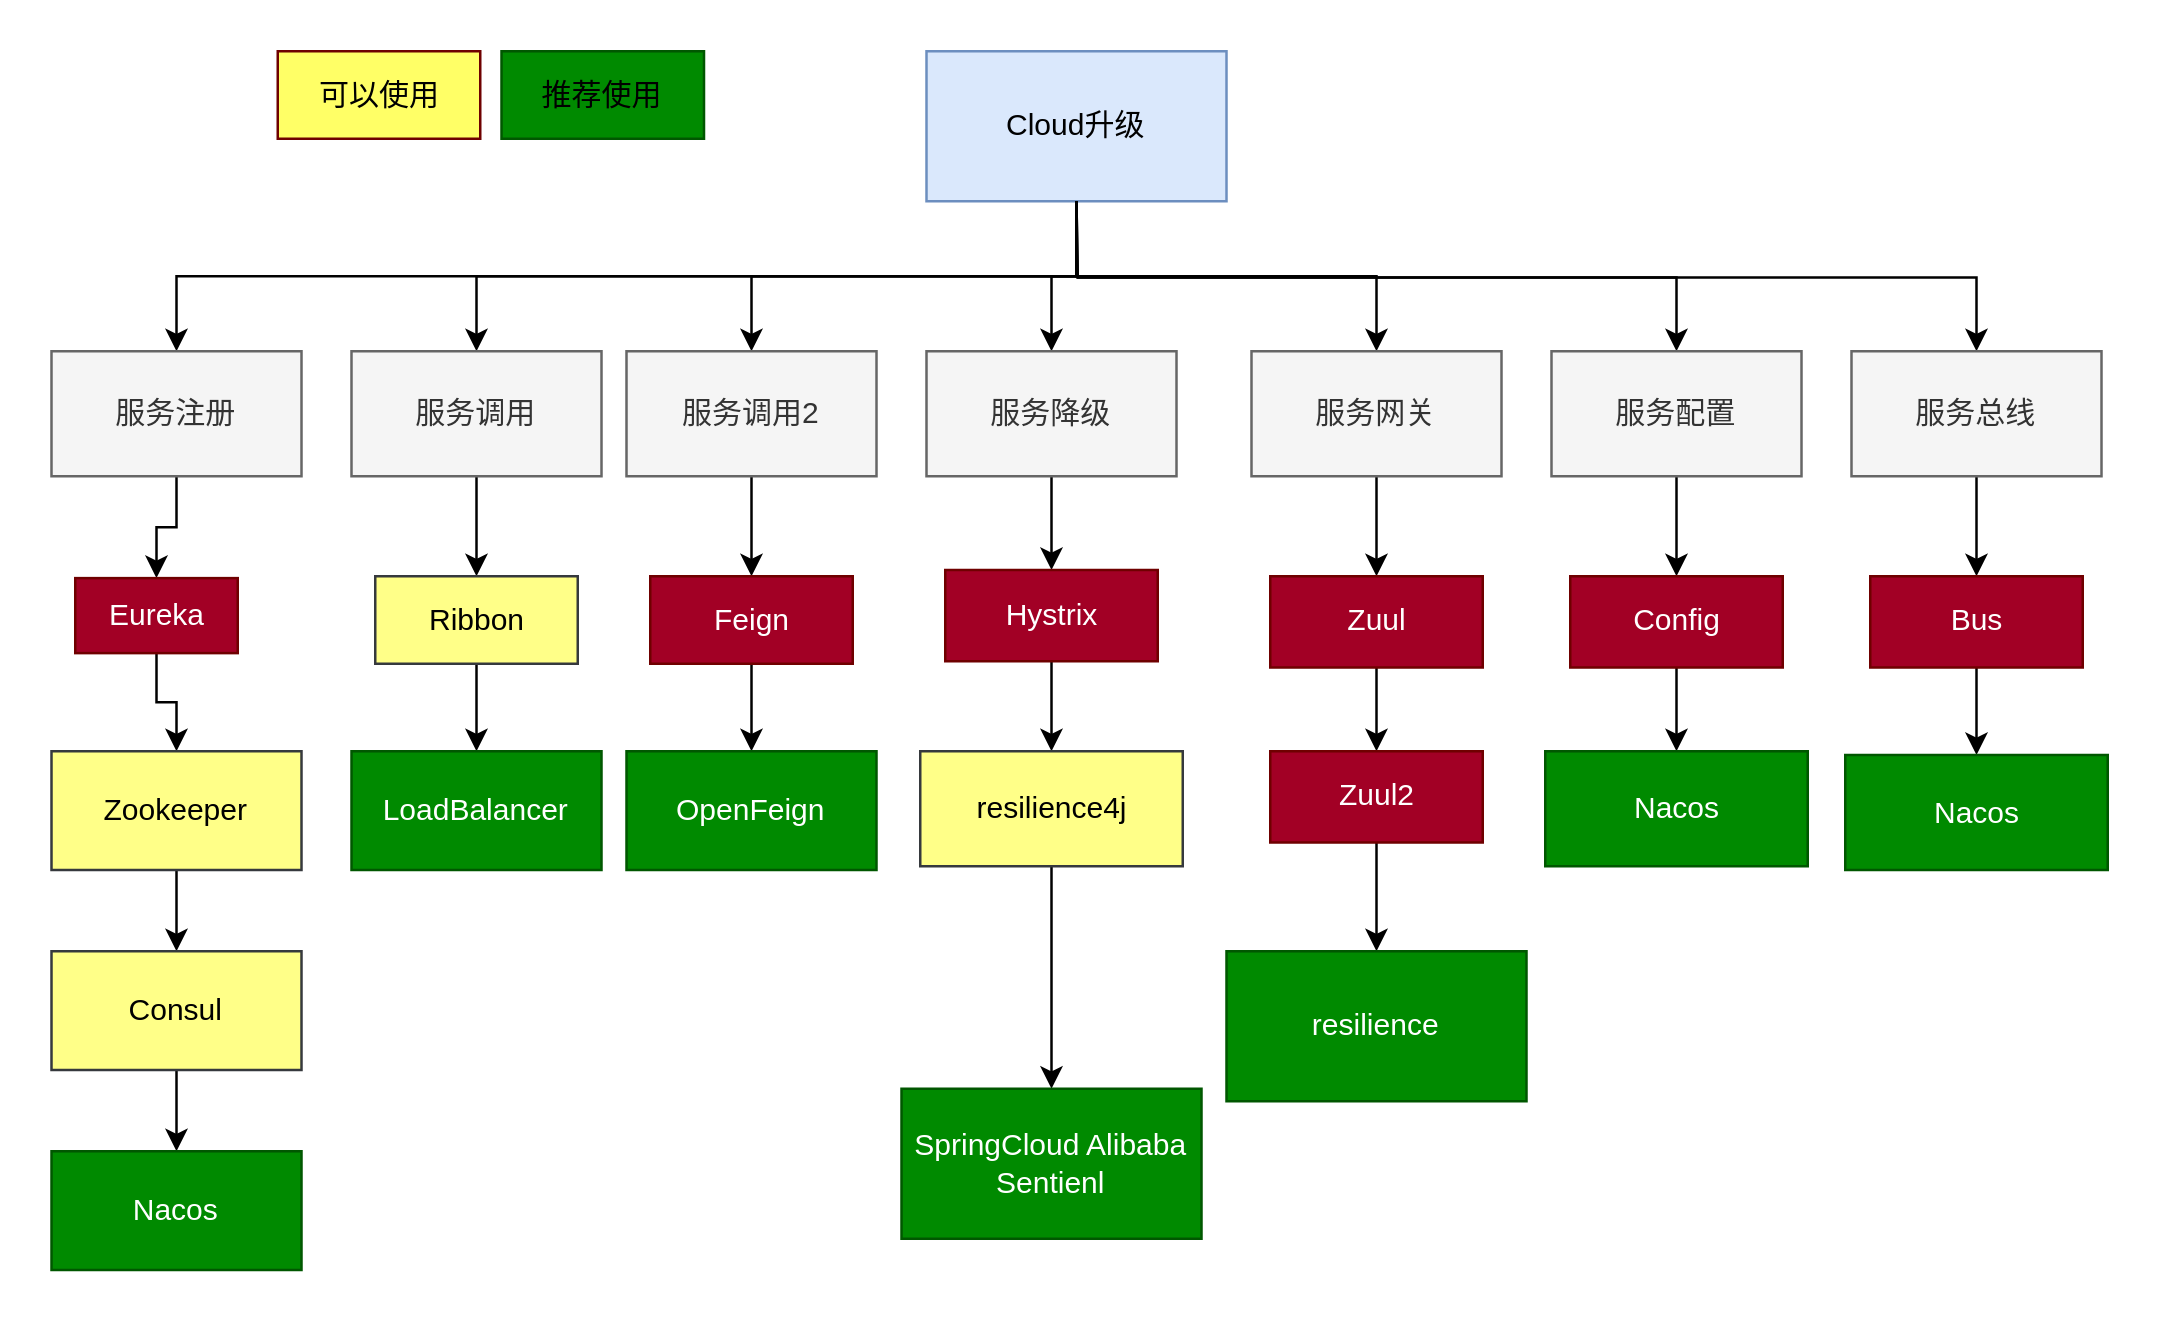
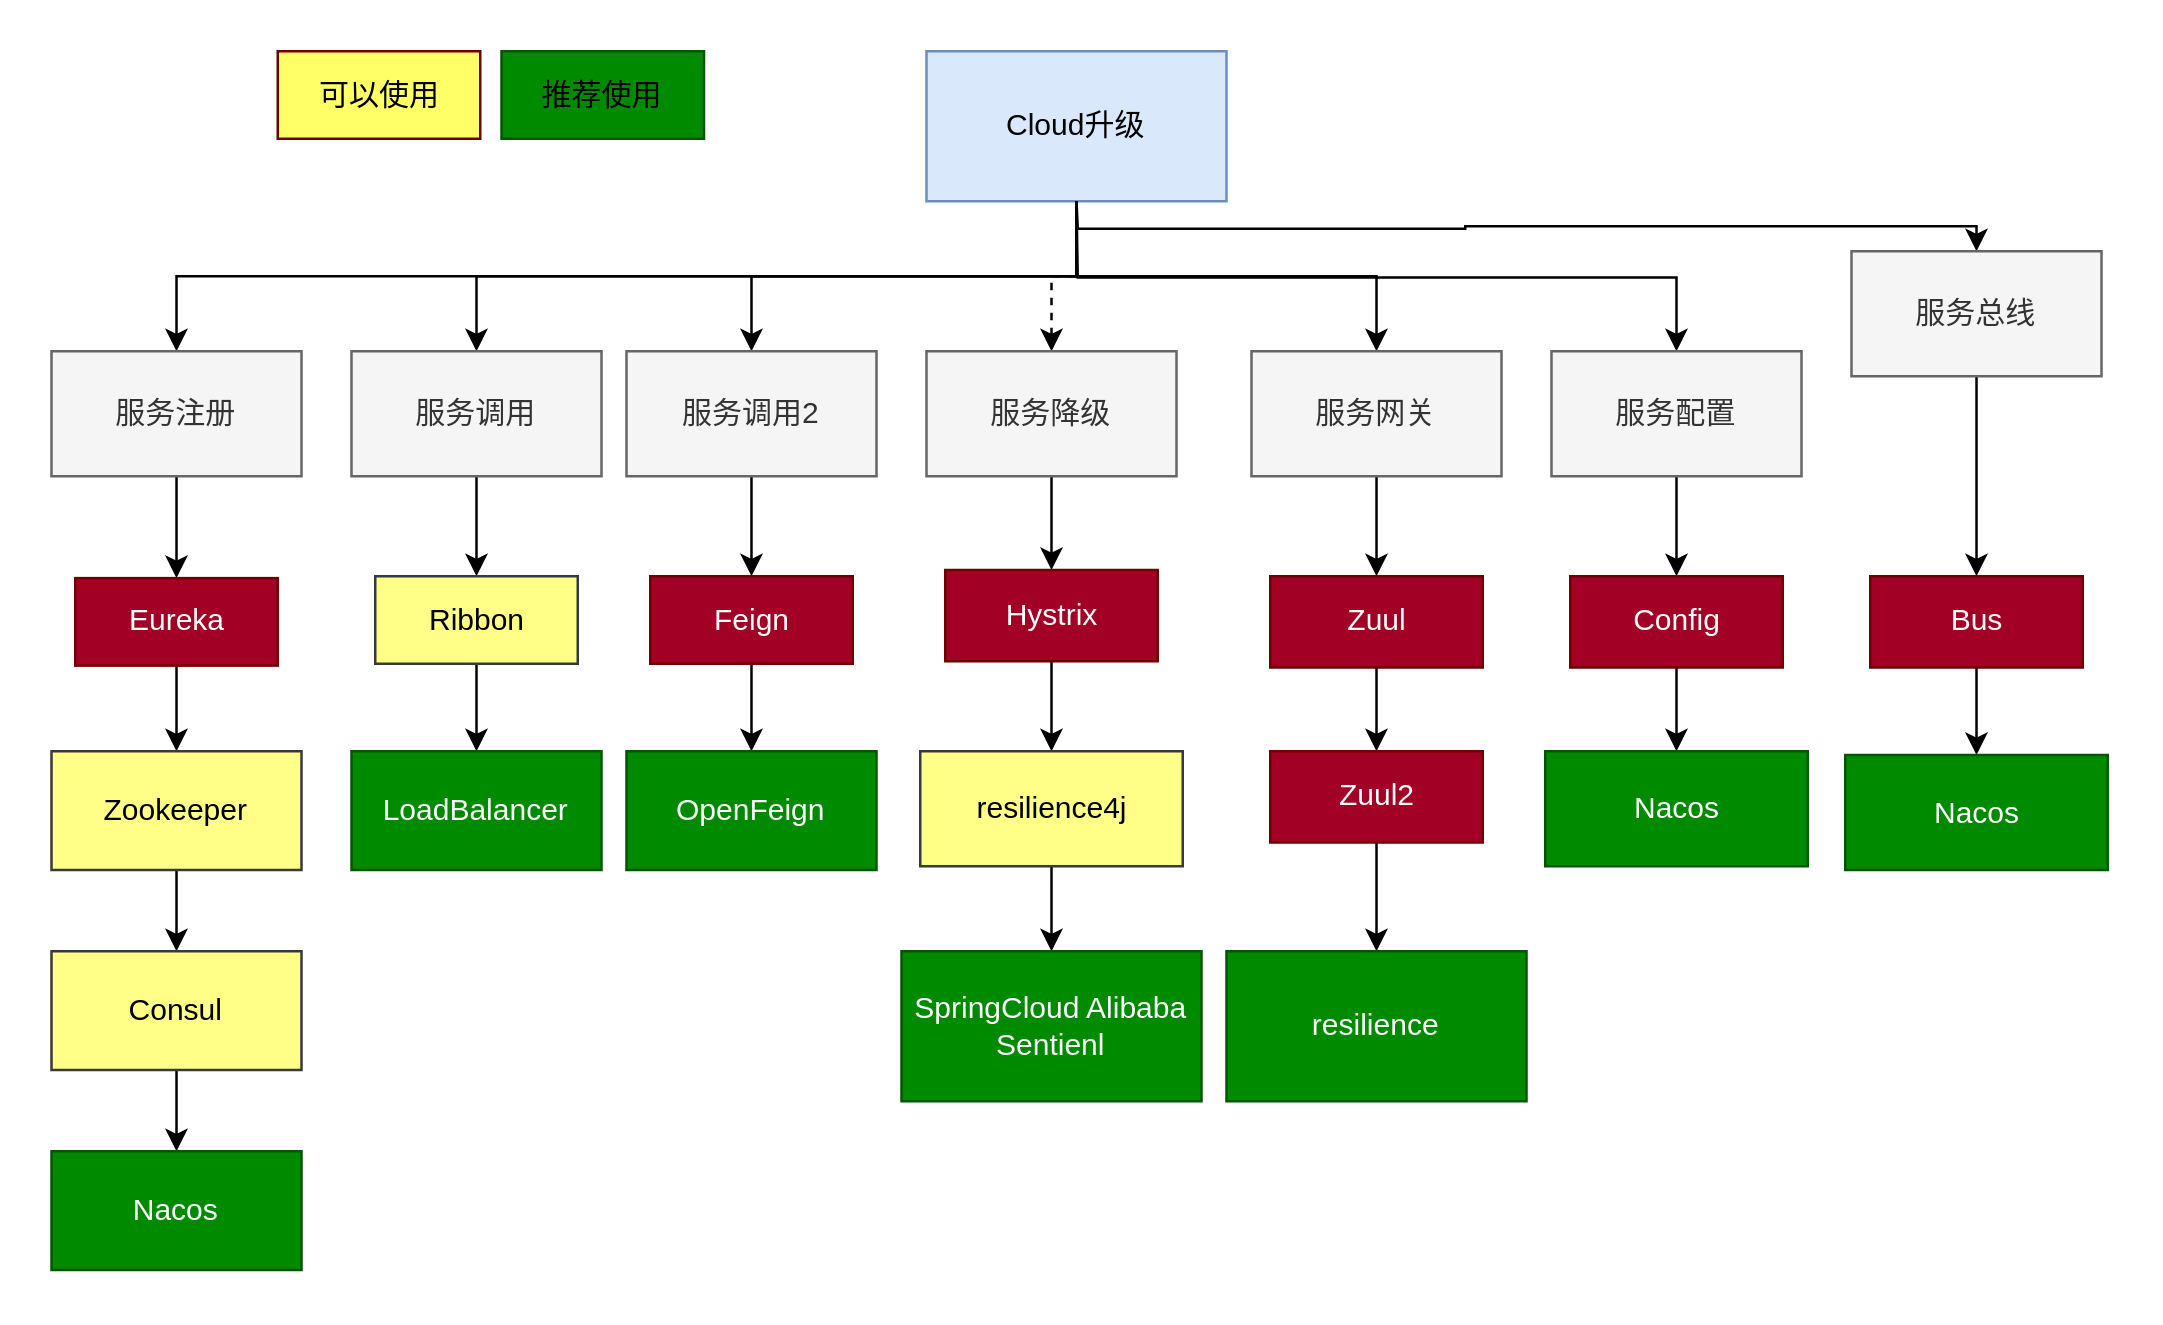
(1051, 305) -> (1051, 305)
(1976, 414) -> (1976, 314)
(156, 616) -> (176, 622)
(1051, 1164) -> (1051, 1026)
